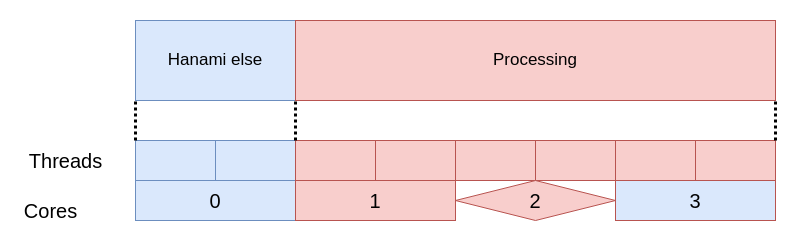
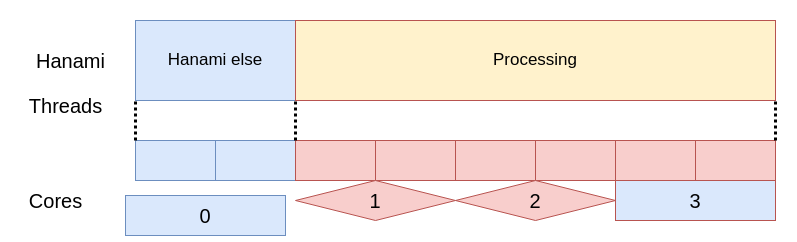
none -> (71, 61)
(536, 61) -> (536, 61)
(66, 161) -> (66, 106)
(216, 201) -> (206, 216)
(376, 201) -> (376, 201)
(51, 211) -> (56, 201)
